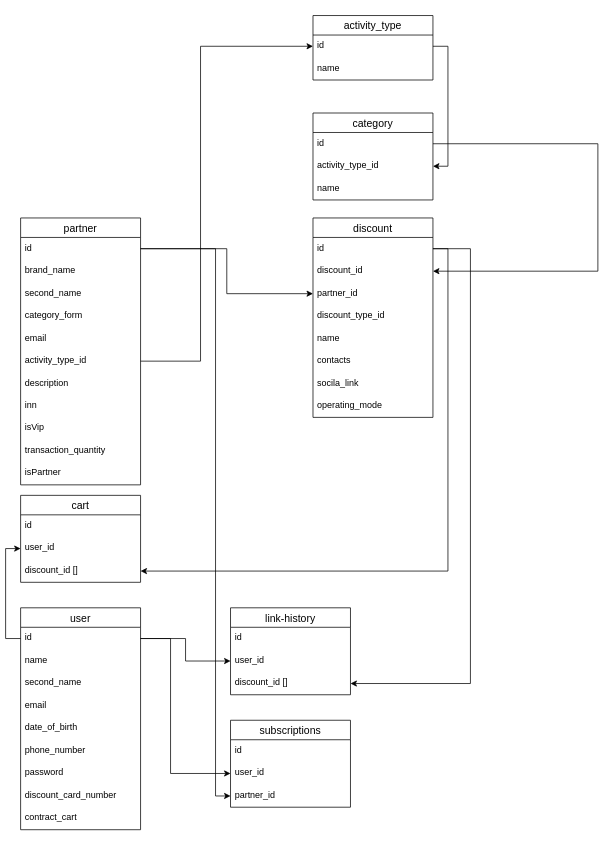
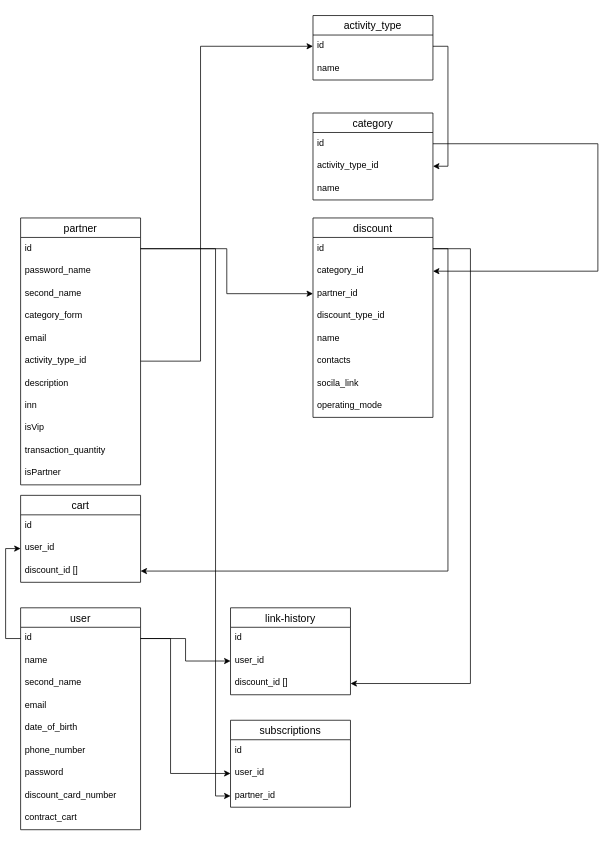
(50, 270) -> (58, 270)
(343, 270) -> (344, 270)
